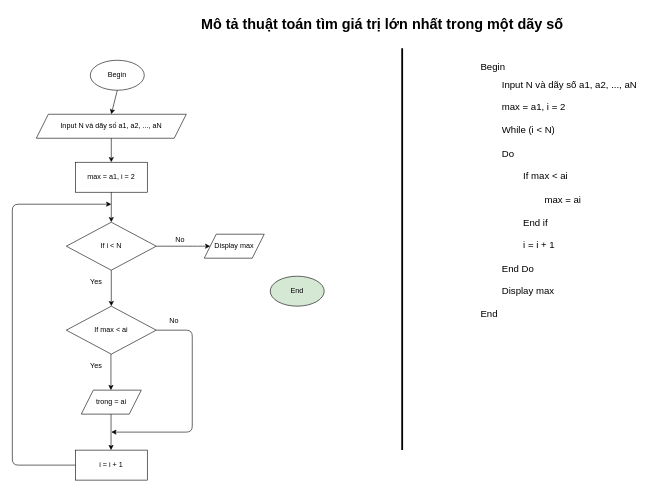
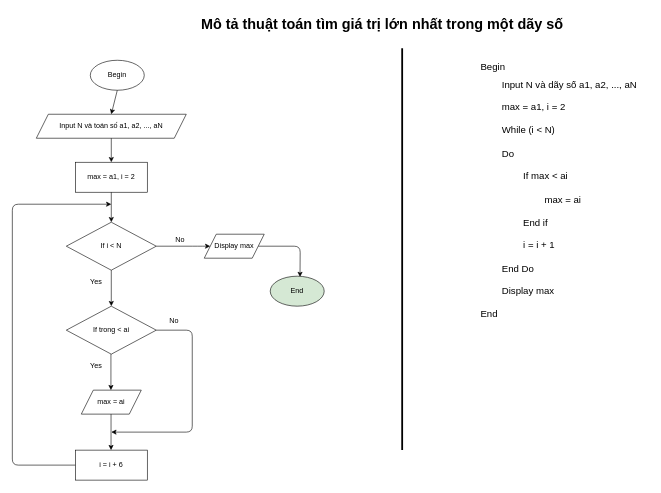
(111, 126) -> (111, 126)
none -> (297, 247)
(111, 330) -> (111, 330)
(111, 402) -> (111, 402)
(111, 465) -> (111, 465)
